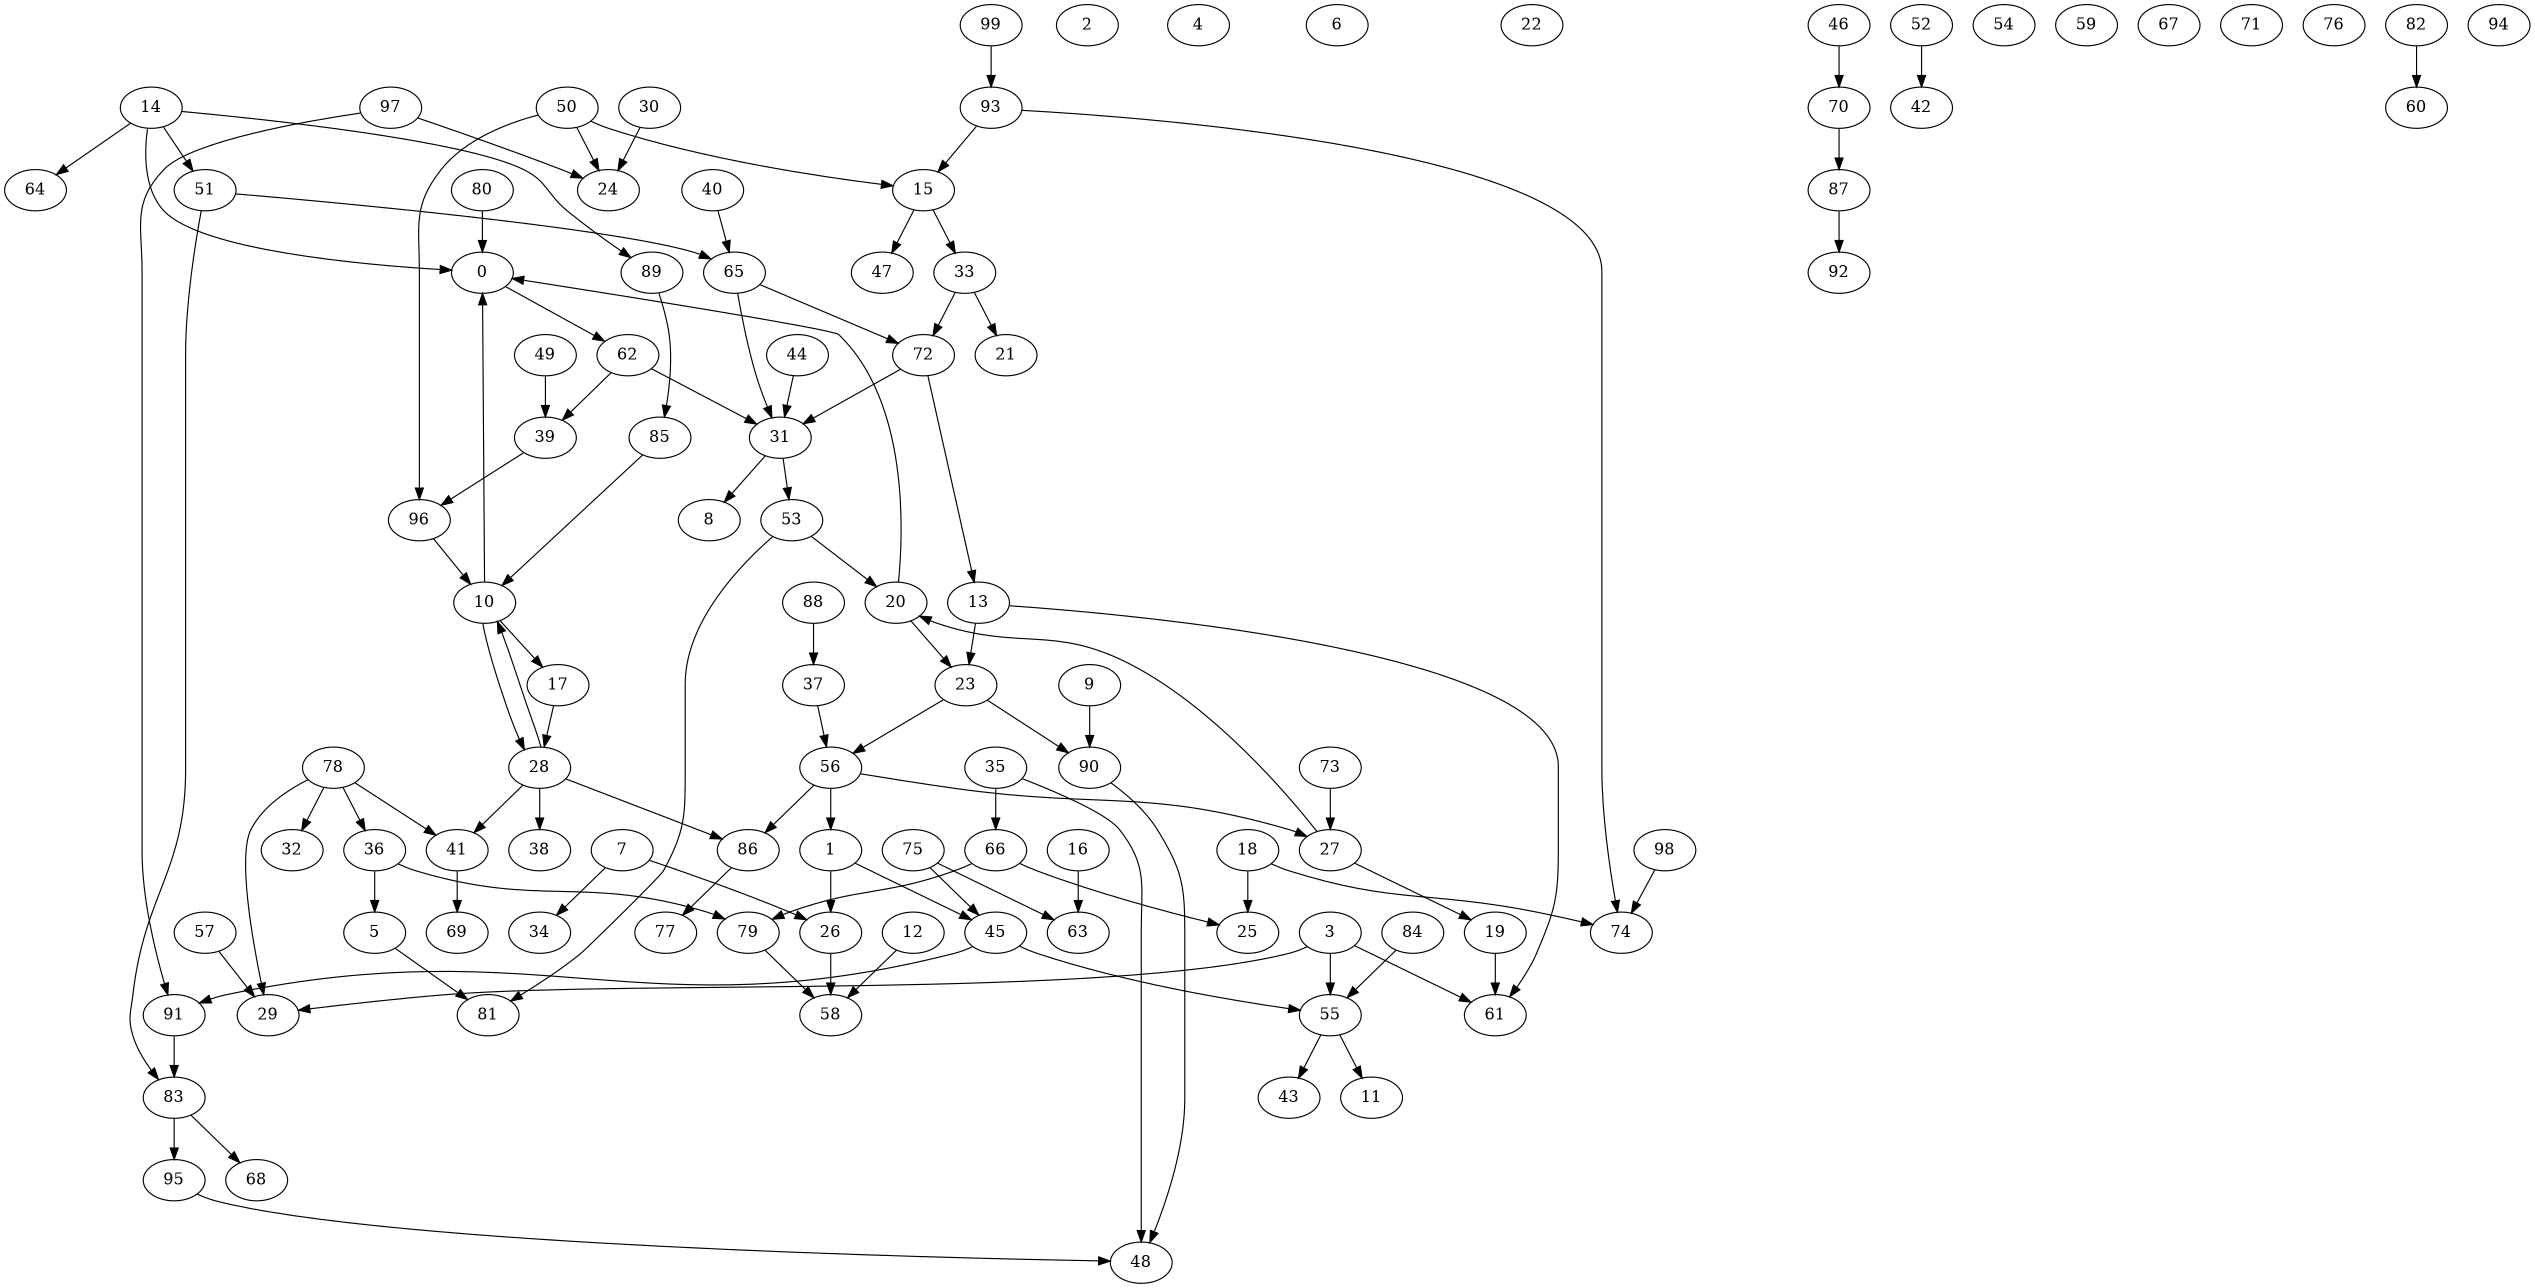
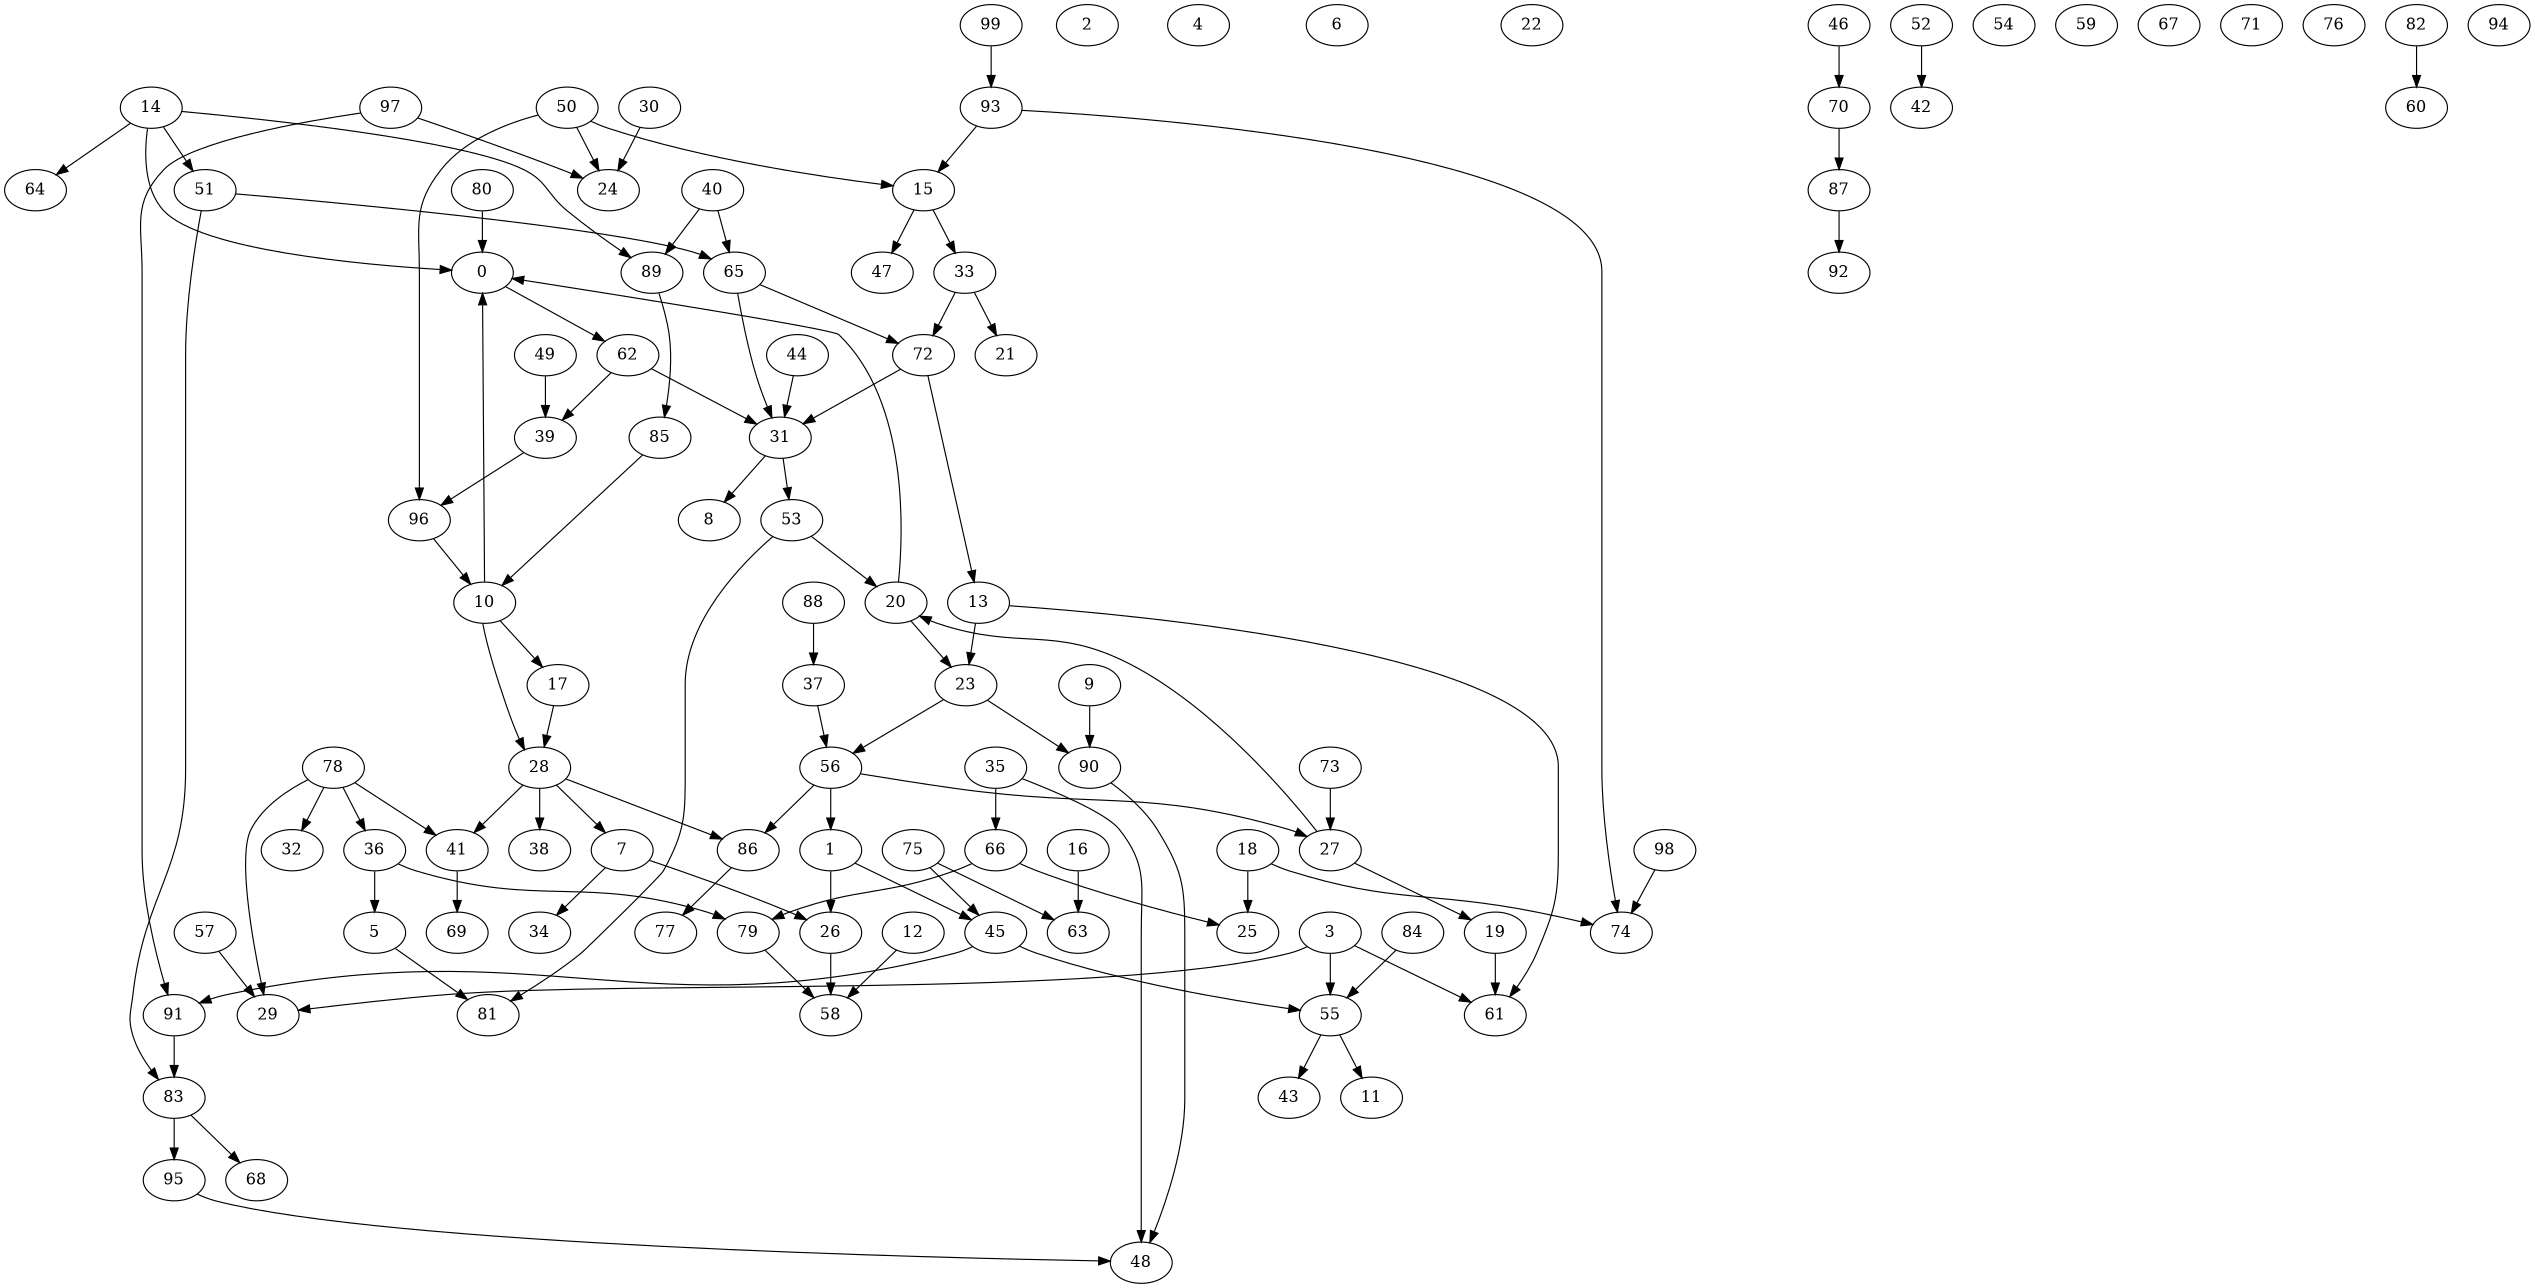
none -> (686, 227)
(522, 690) -> (577, 805)
